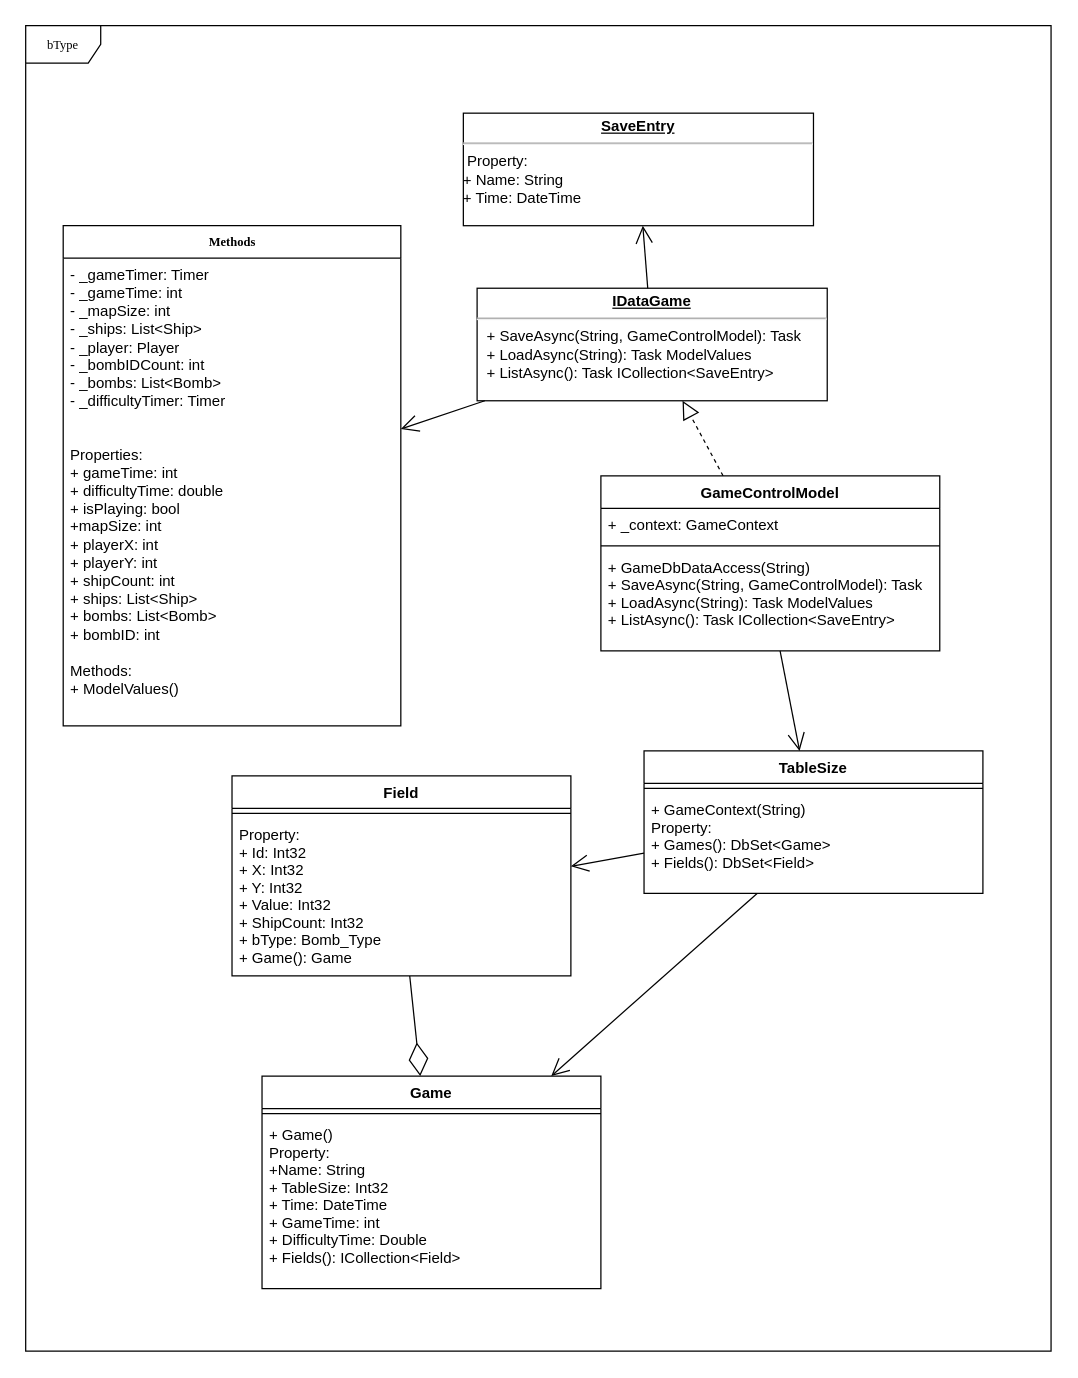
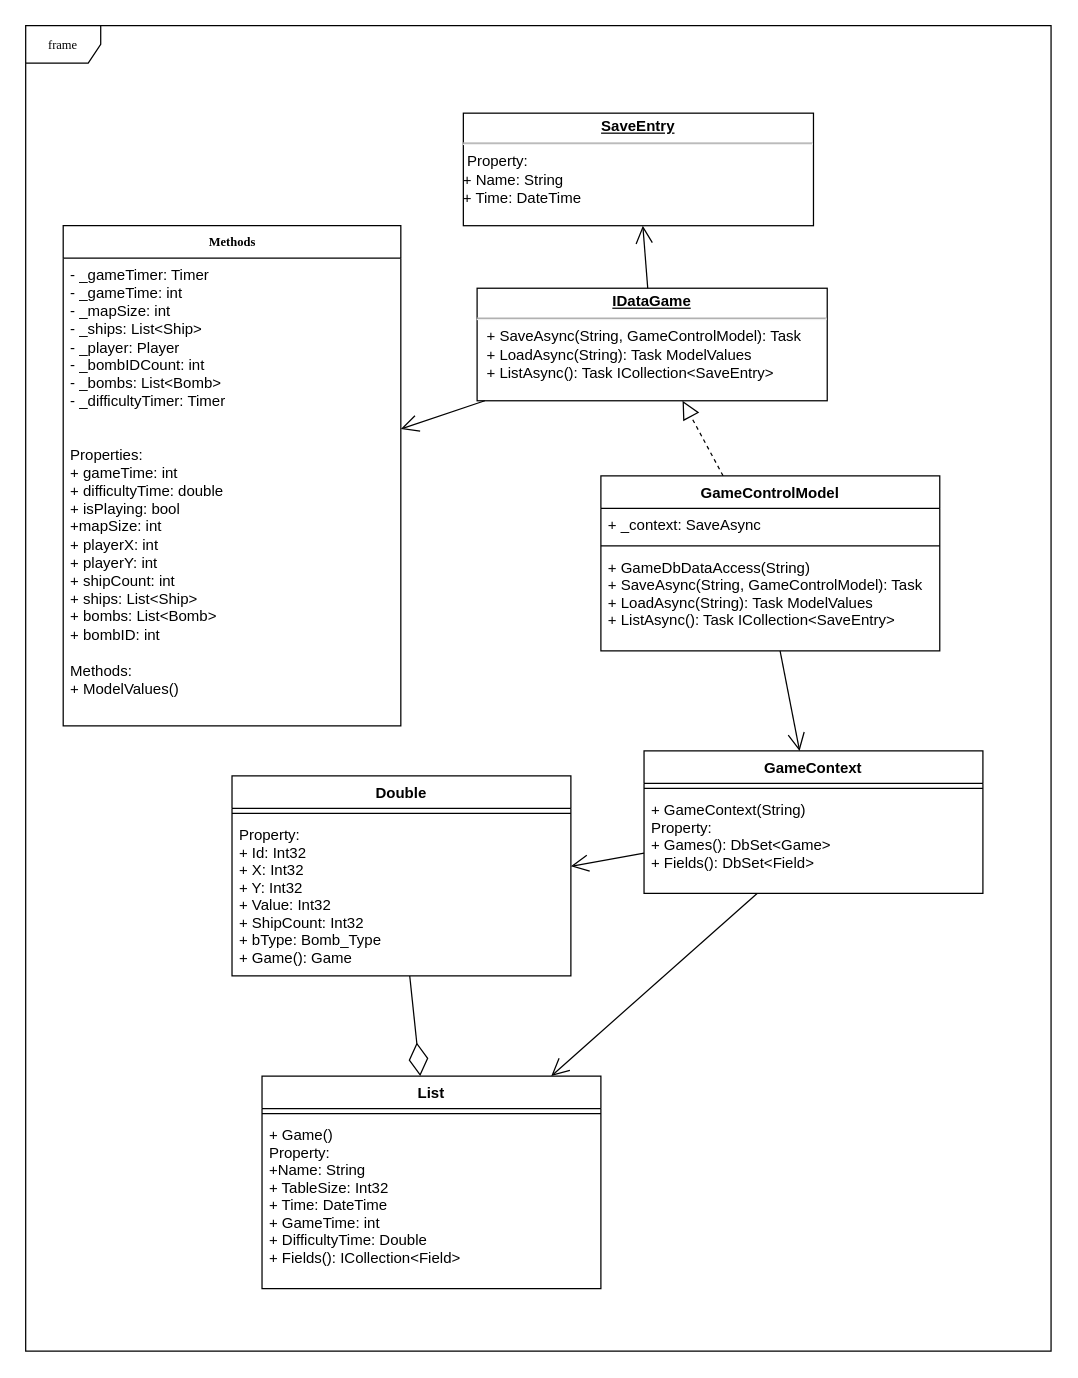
(63, 44) -> (63, 44)
(698, 525) -> (690, 525)
(813, 768) -> (813, 768)
(401, 793) -> (401, 793)
(431, 1093) -> (431, 1093)
